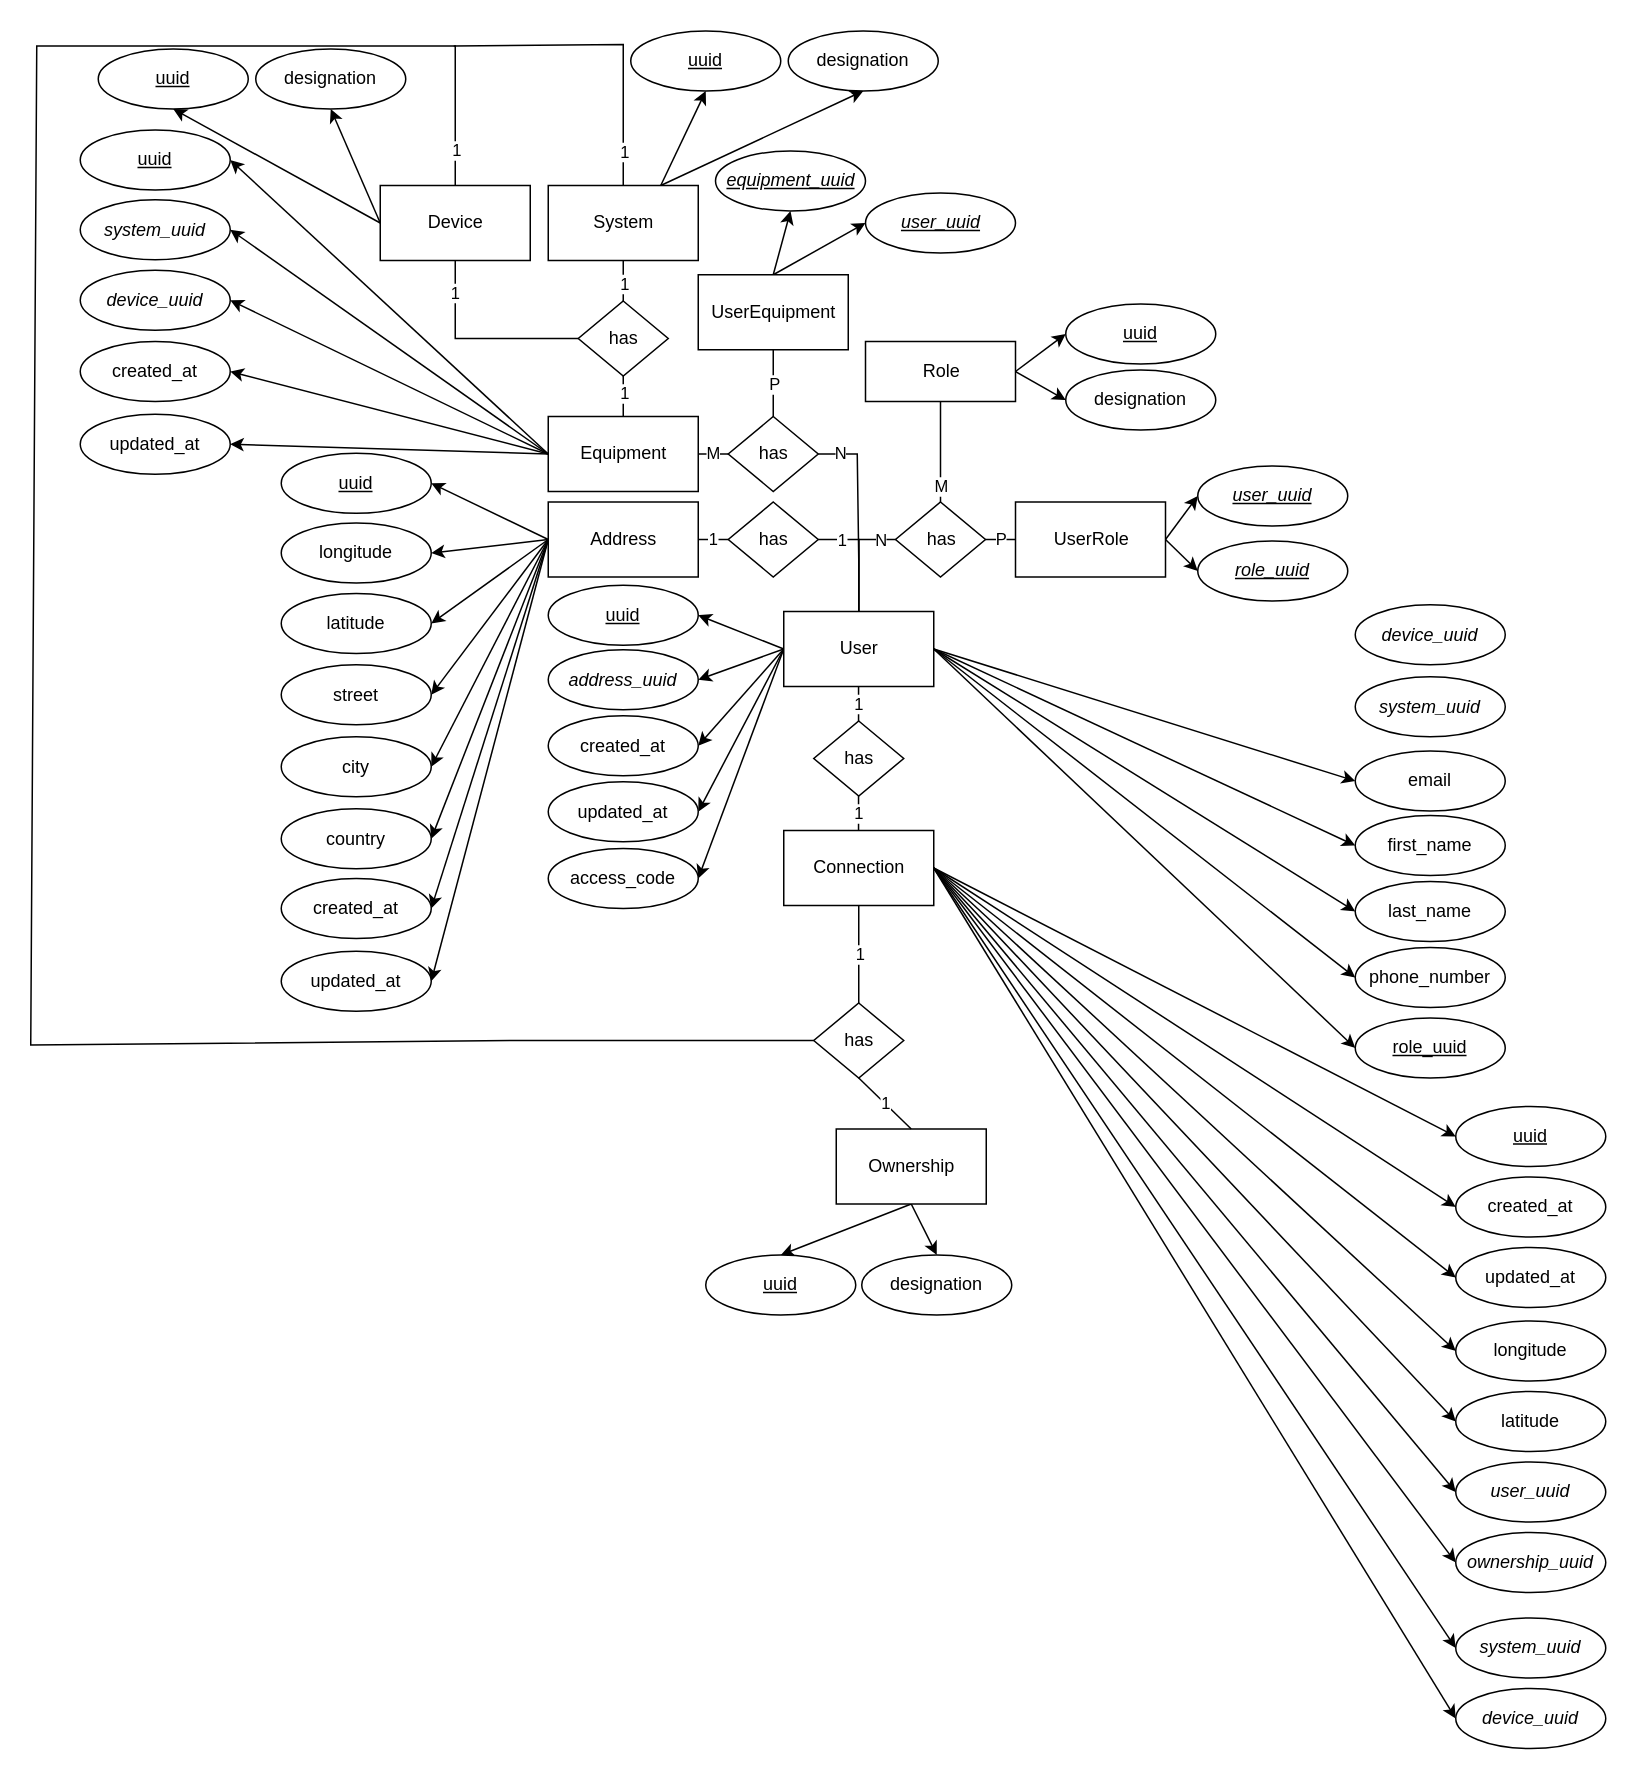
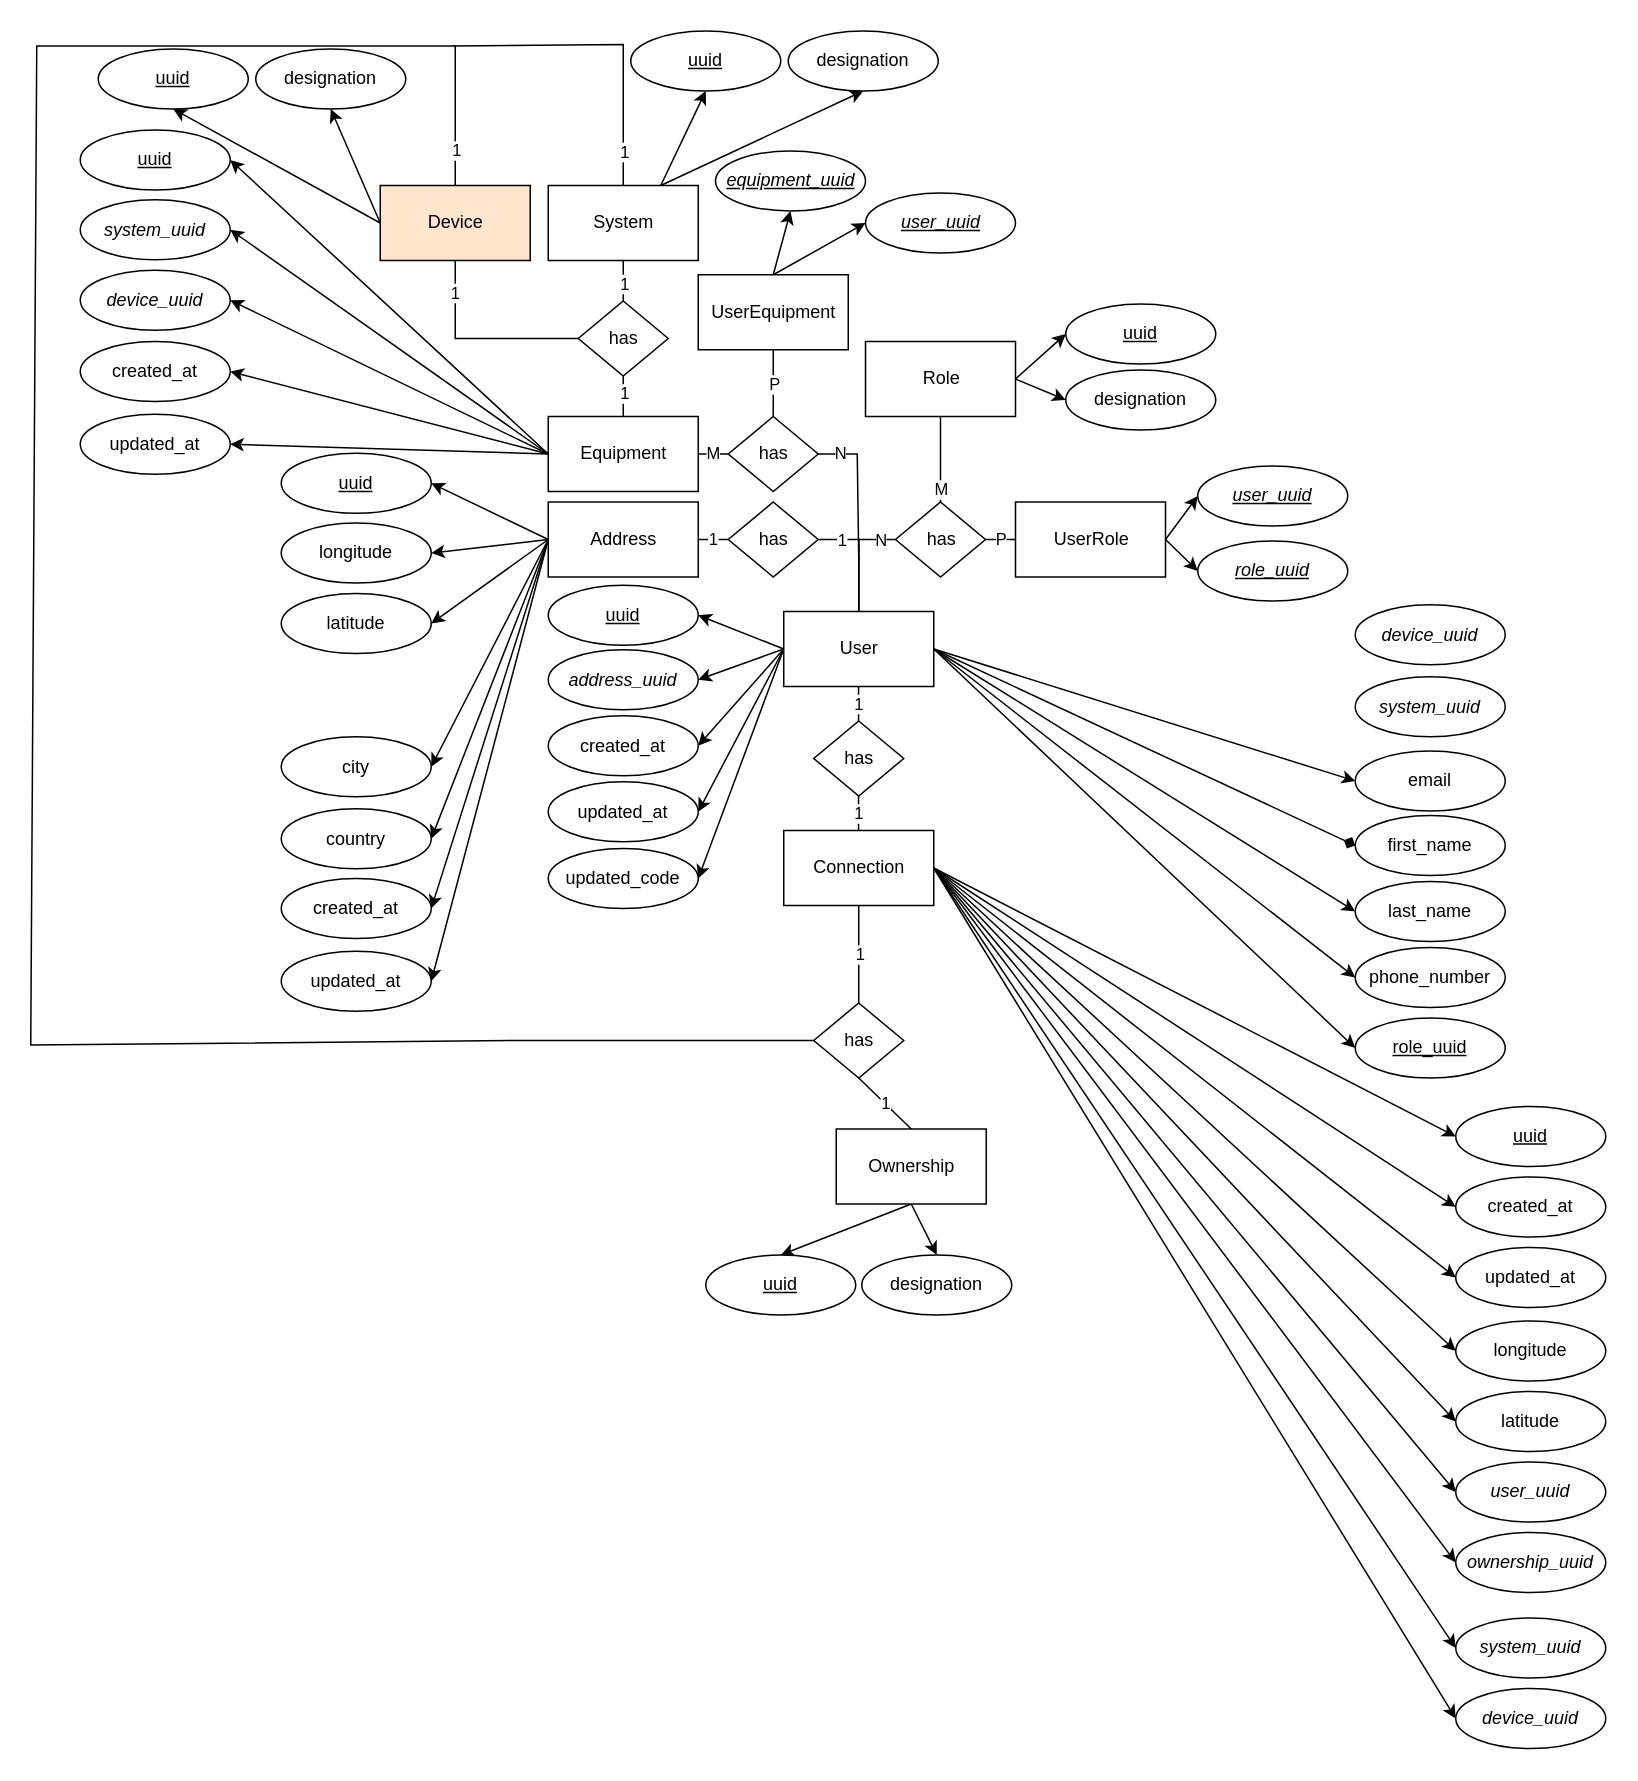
(455, 223) -> (455, 223)
(941, 371) -> (941, 379)
(489, 618) -> none
(356, 695) -> none
(1345, 840) -> (1344, 840)
(623, 878) -> (623, 878)
